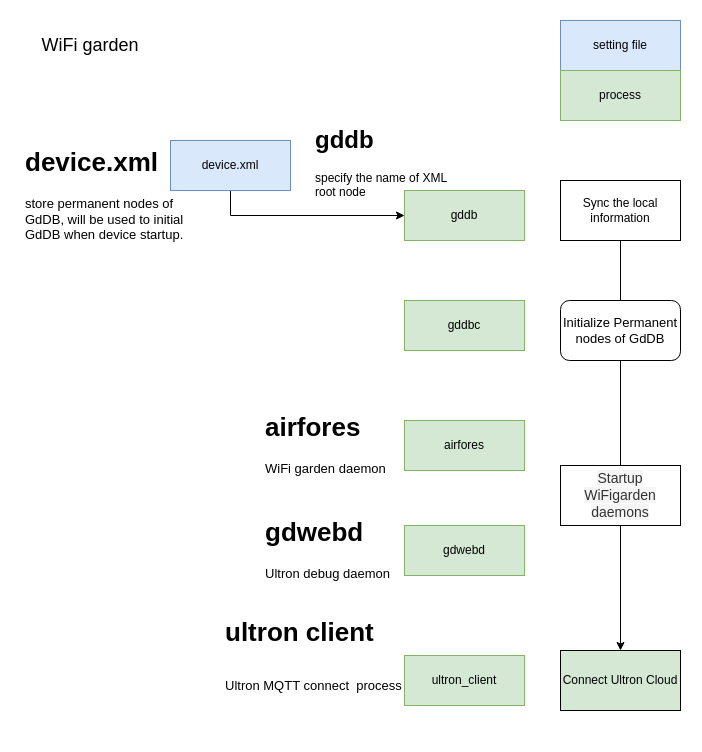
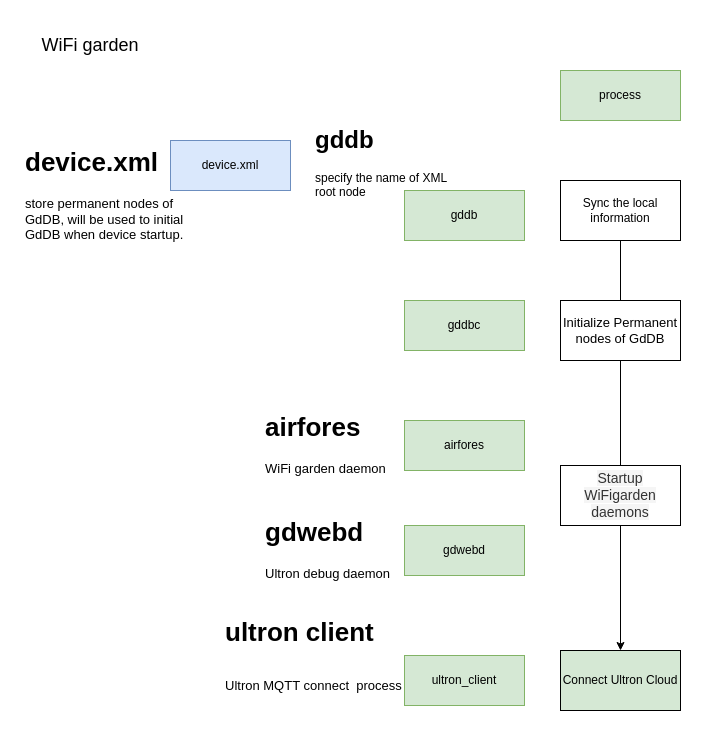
(621, 46) -> none
(302, 216) -> none
(621, 331) -> (621, 331)
